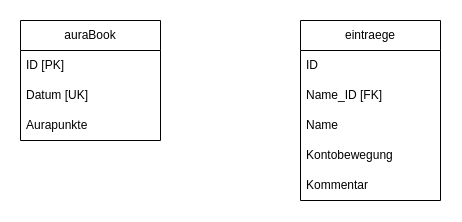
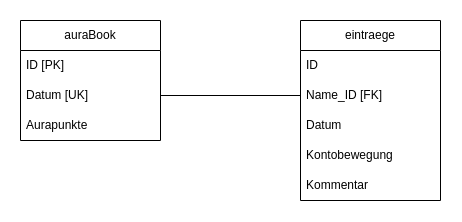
none -> (231, 96)
(320, 126) -> (323, 126)
